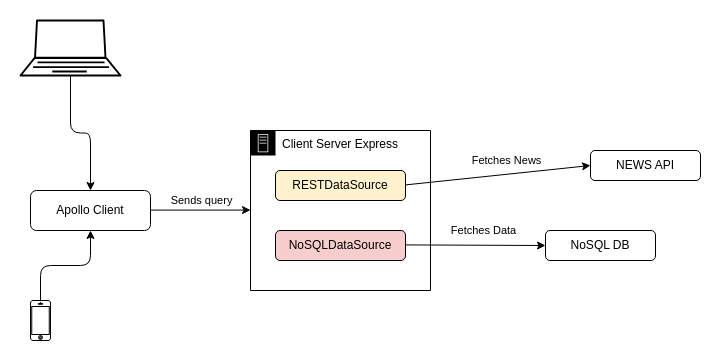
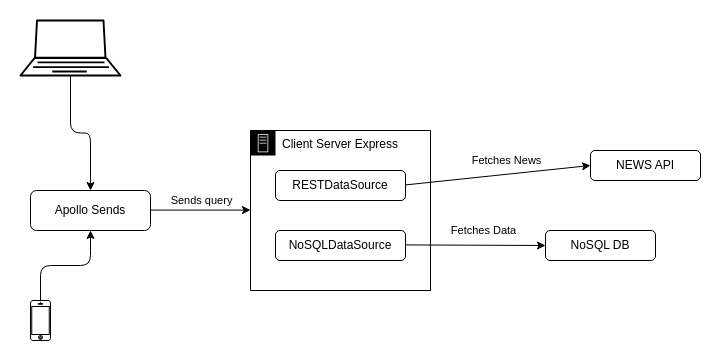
(341, 186) -> (341, 186)
(91, 211) -> (91, 211)
(341, 246) -> (341, 246)
